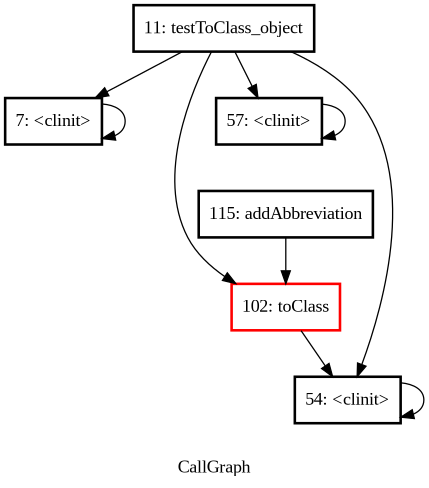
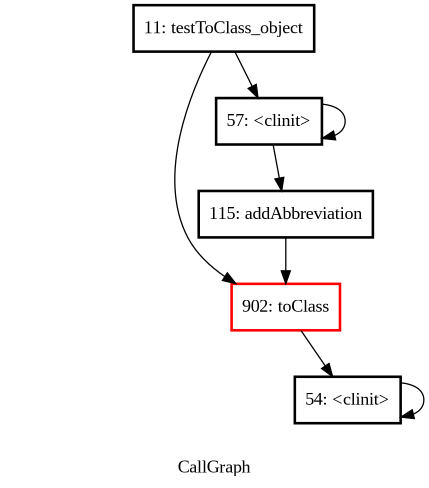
(54, 121) -> none
none -> (276, 161)
(391, 189) -> none
(286, 307) -> (286, 307)
